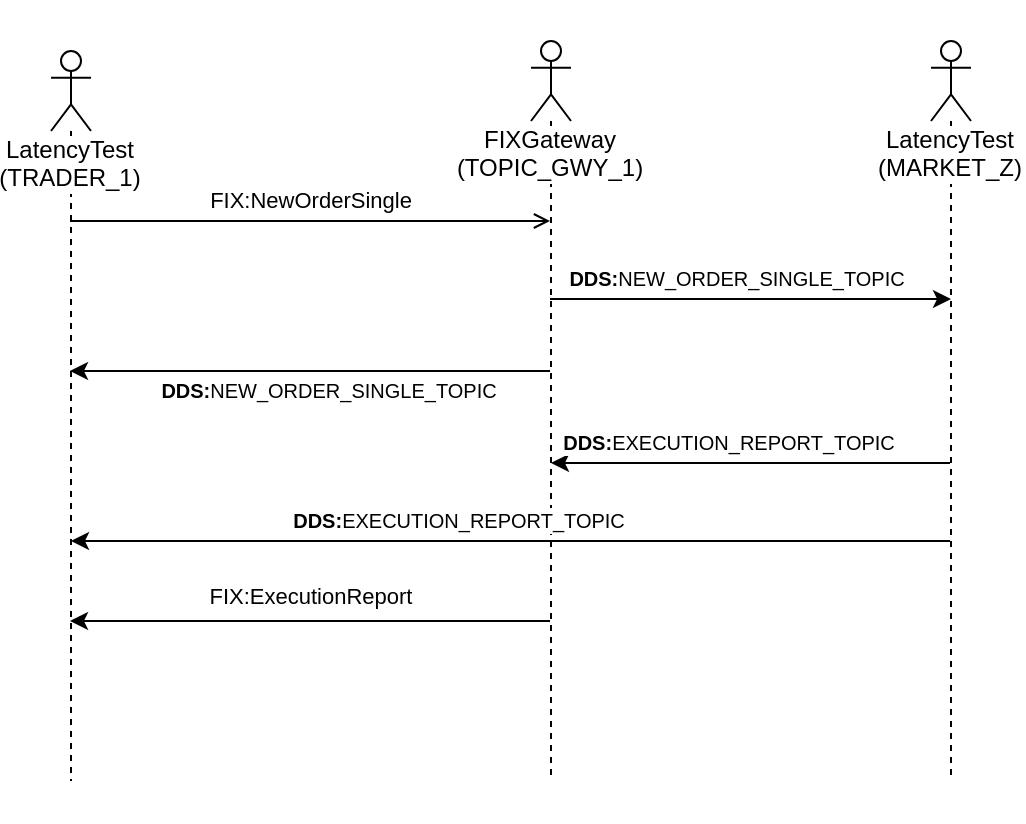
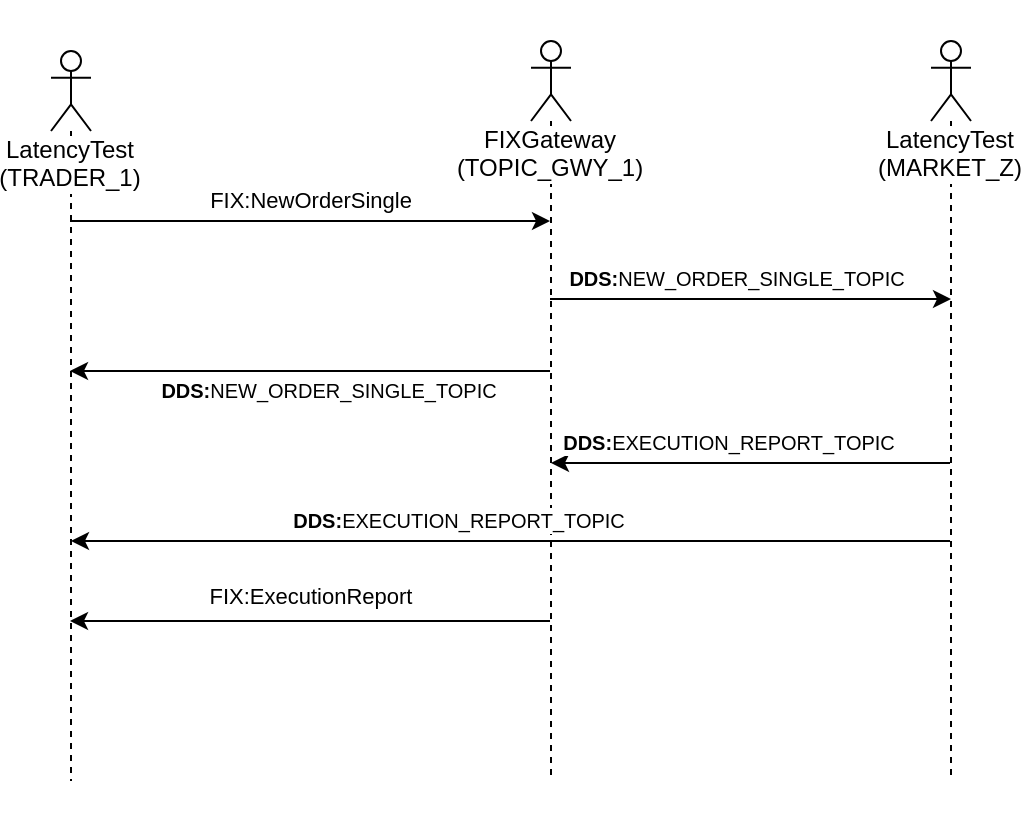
(538, 221) -> (535, 221)
